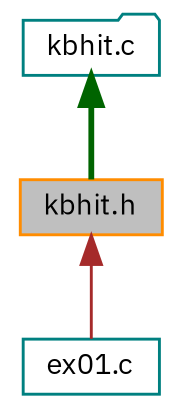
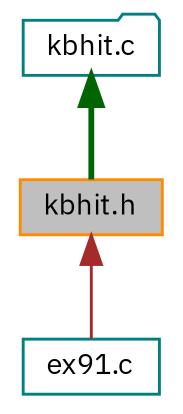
(91, 367) -> (91, 367)
